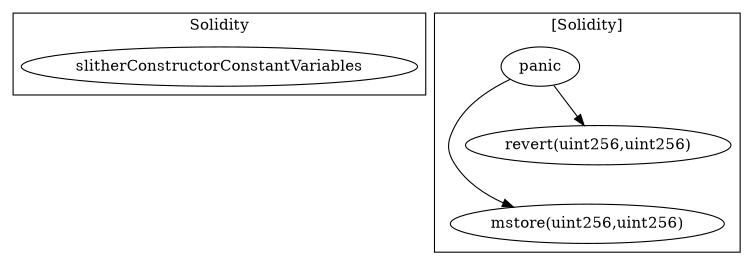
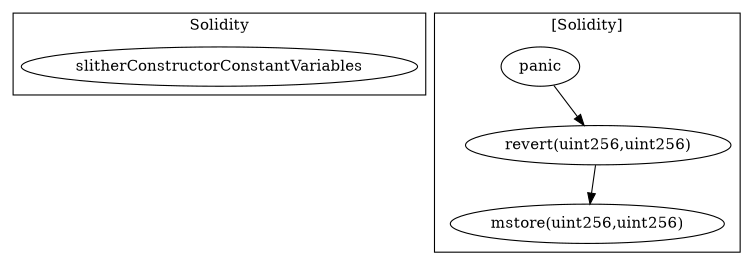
(449, 140) -> (594, 179)
